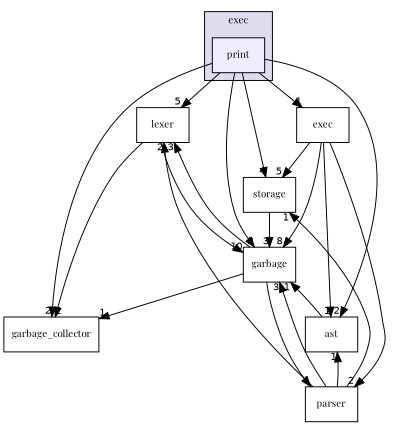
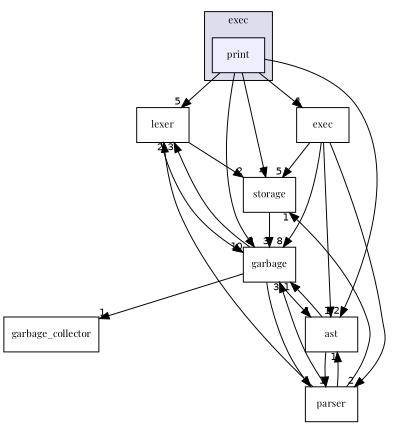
(92, 156) -> none
(89, 219) -> (212, 157)
none -> (291, 296)
none -> (325, 365)
